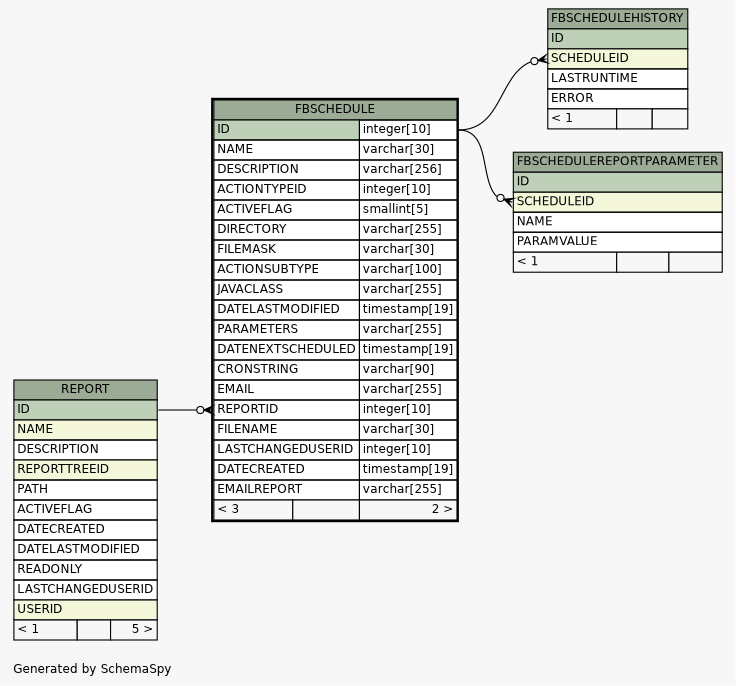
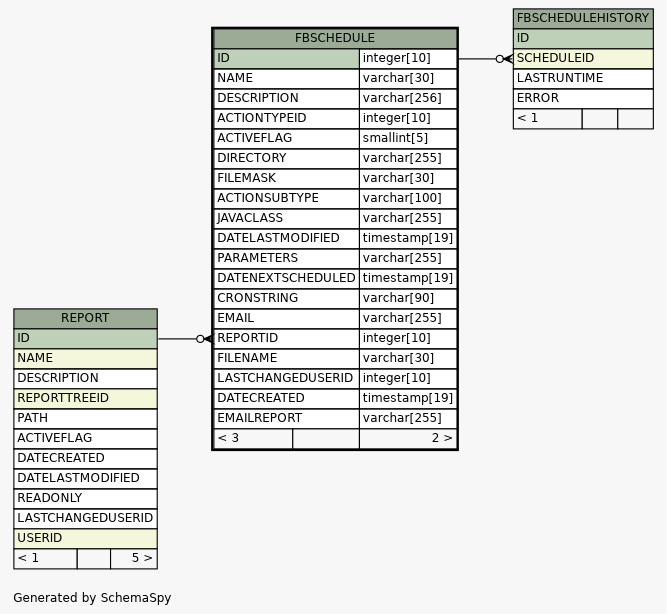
(618, 212) -> none
